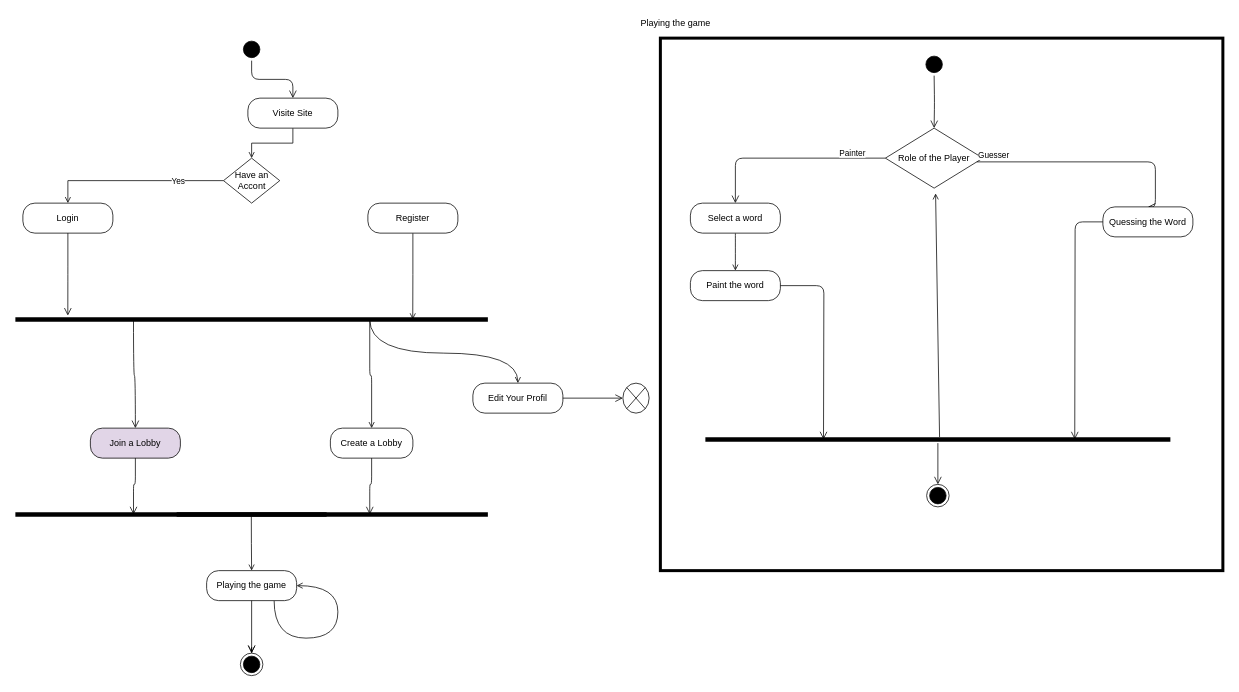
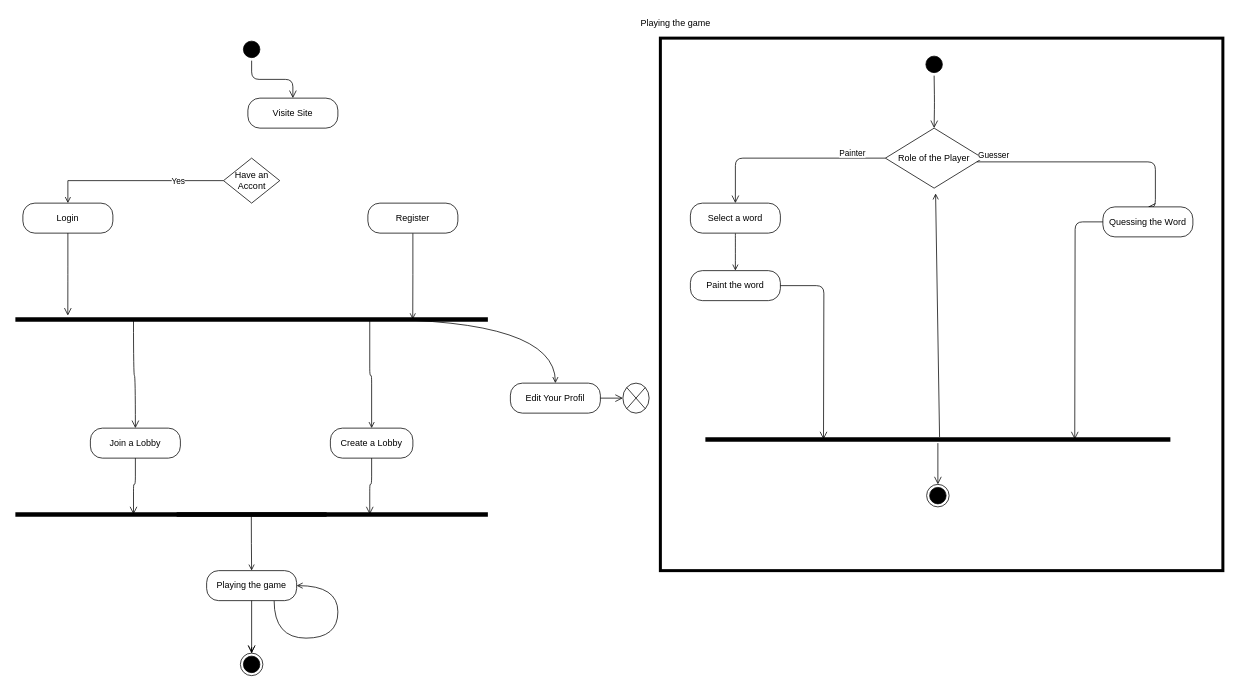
(274, 143) -> none
(518, 398) -> (555, 398)
(135, 443) -> (135, 443)
